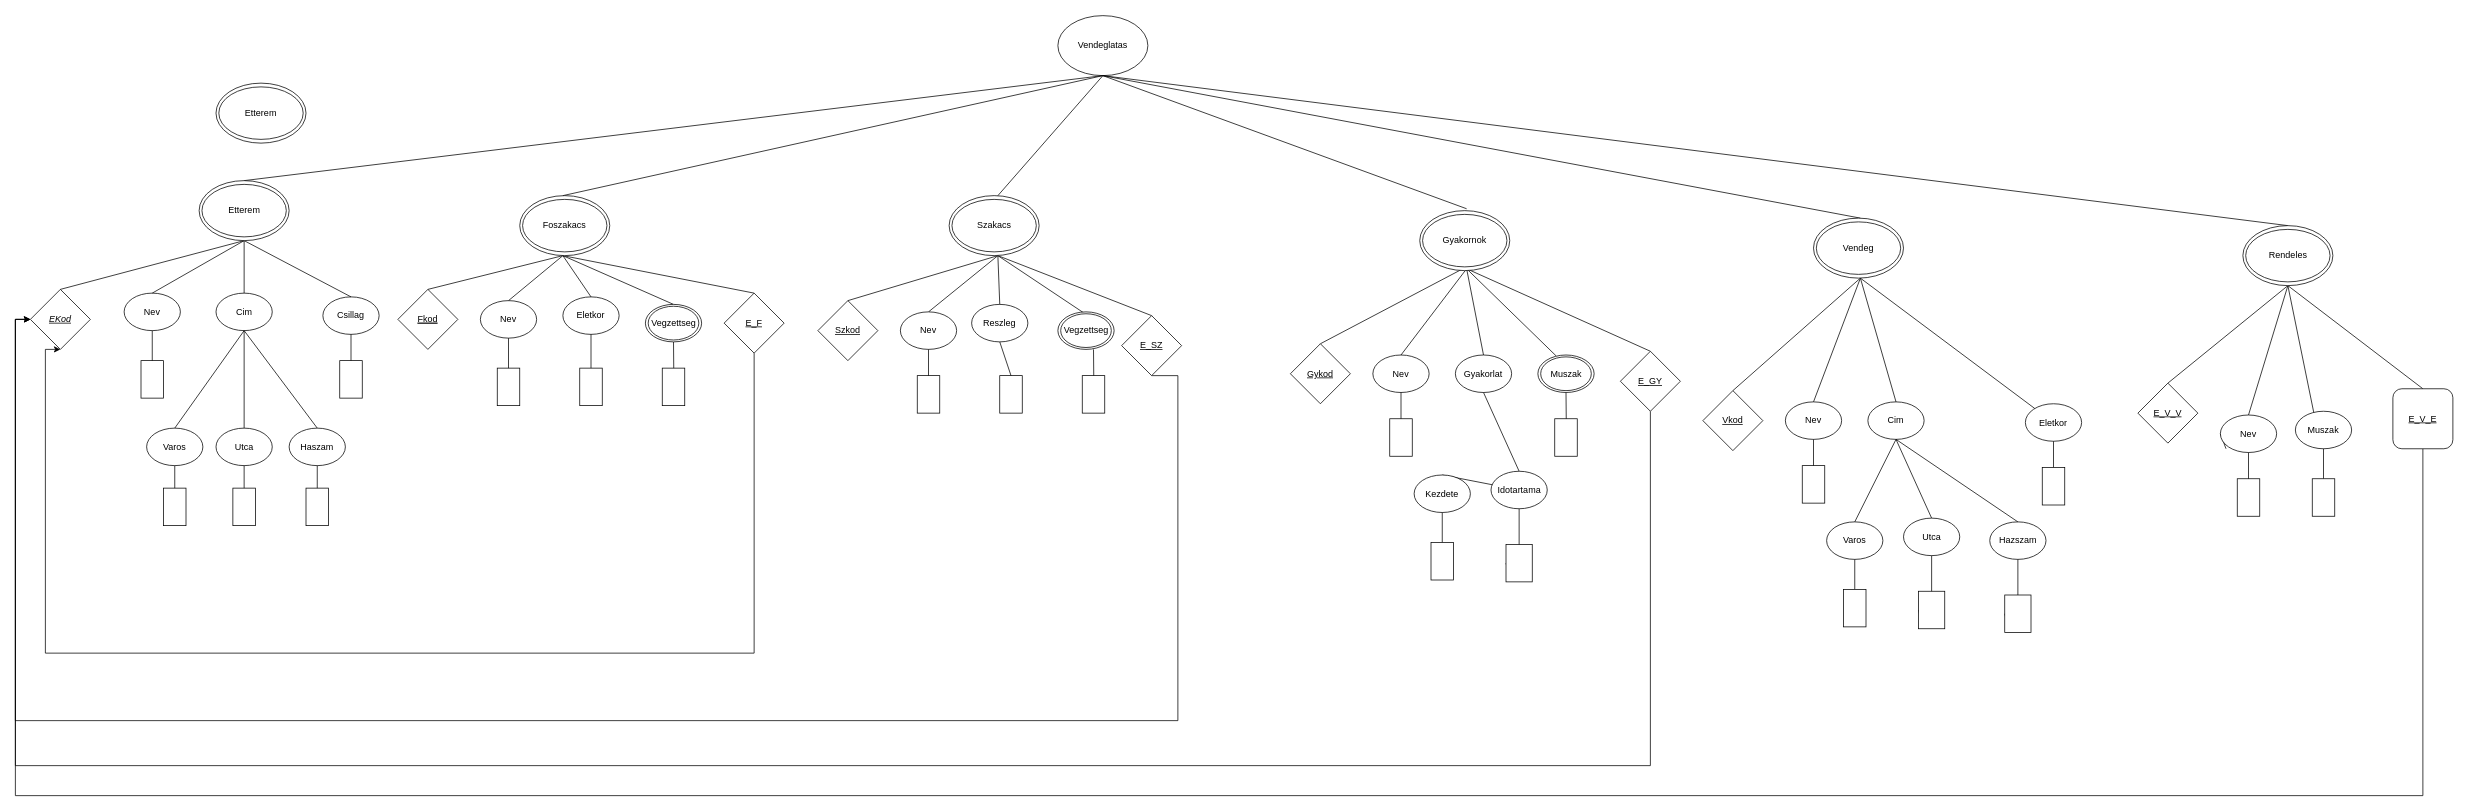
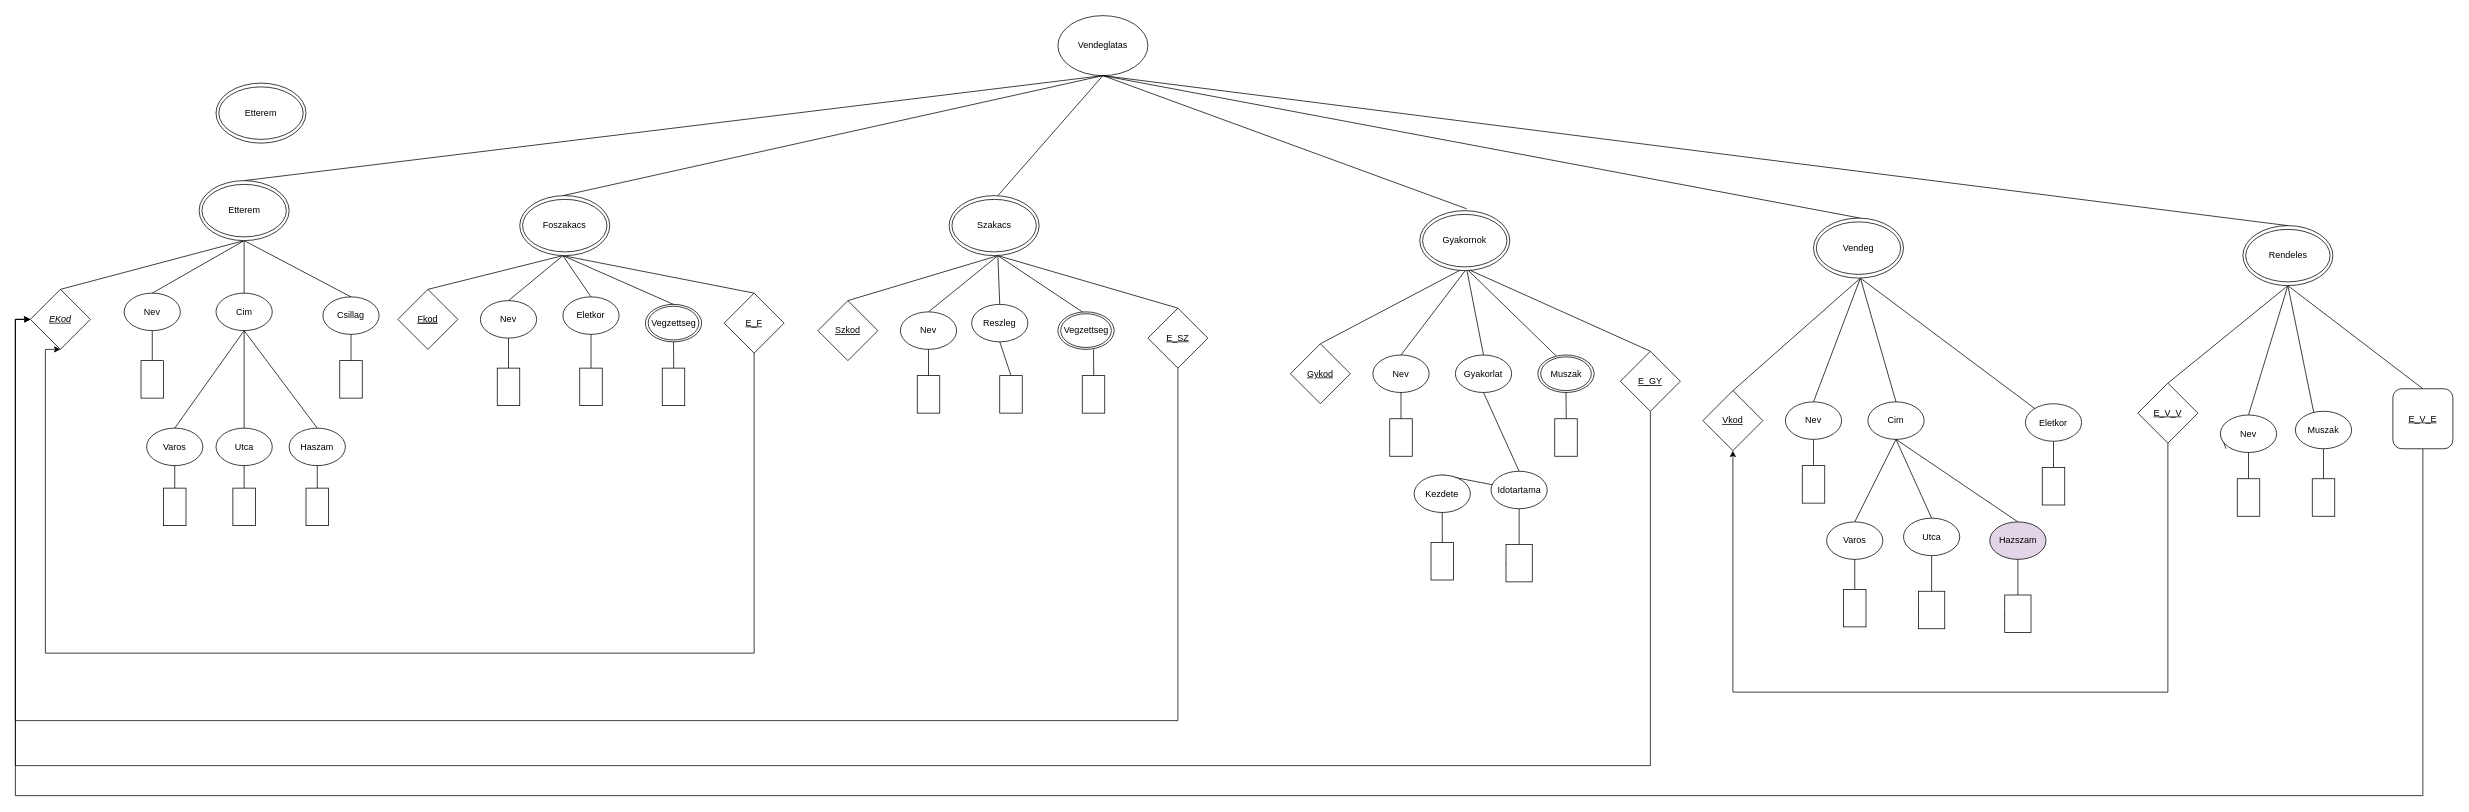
(1152, 345) -> (1178, 338)
(2018, 540) -> (2018, 540)
none -> (2168, 692)
